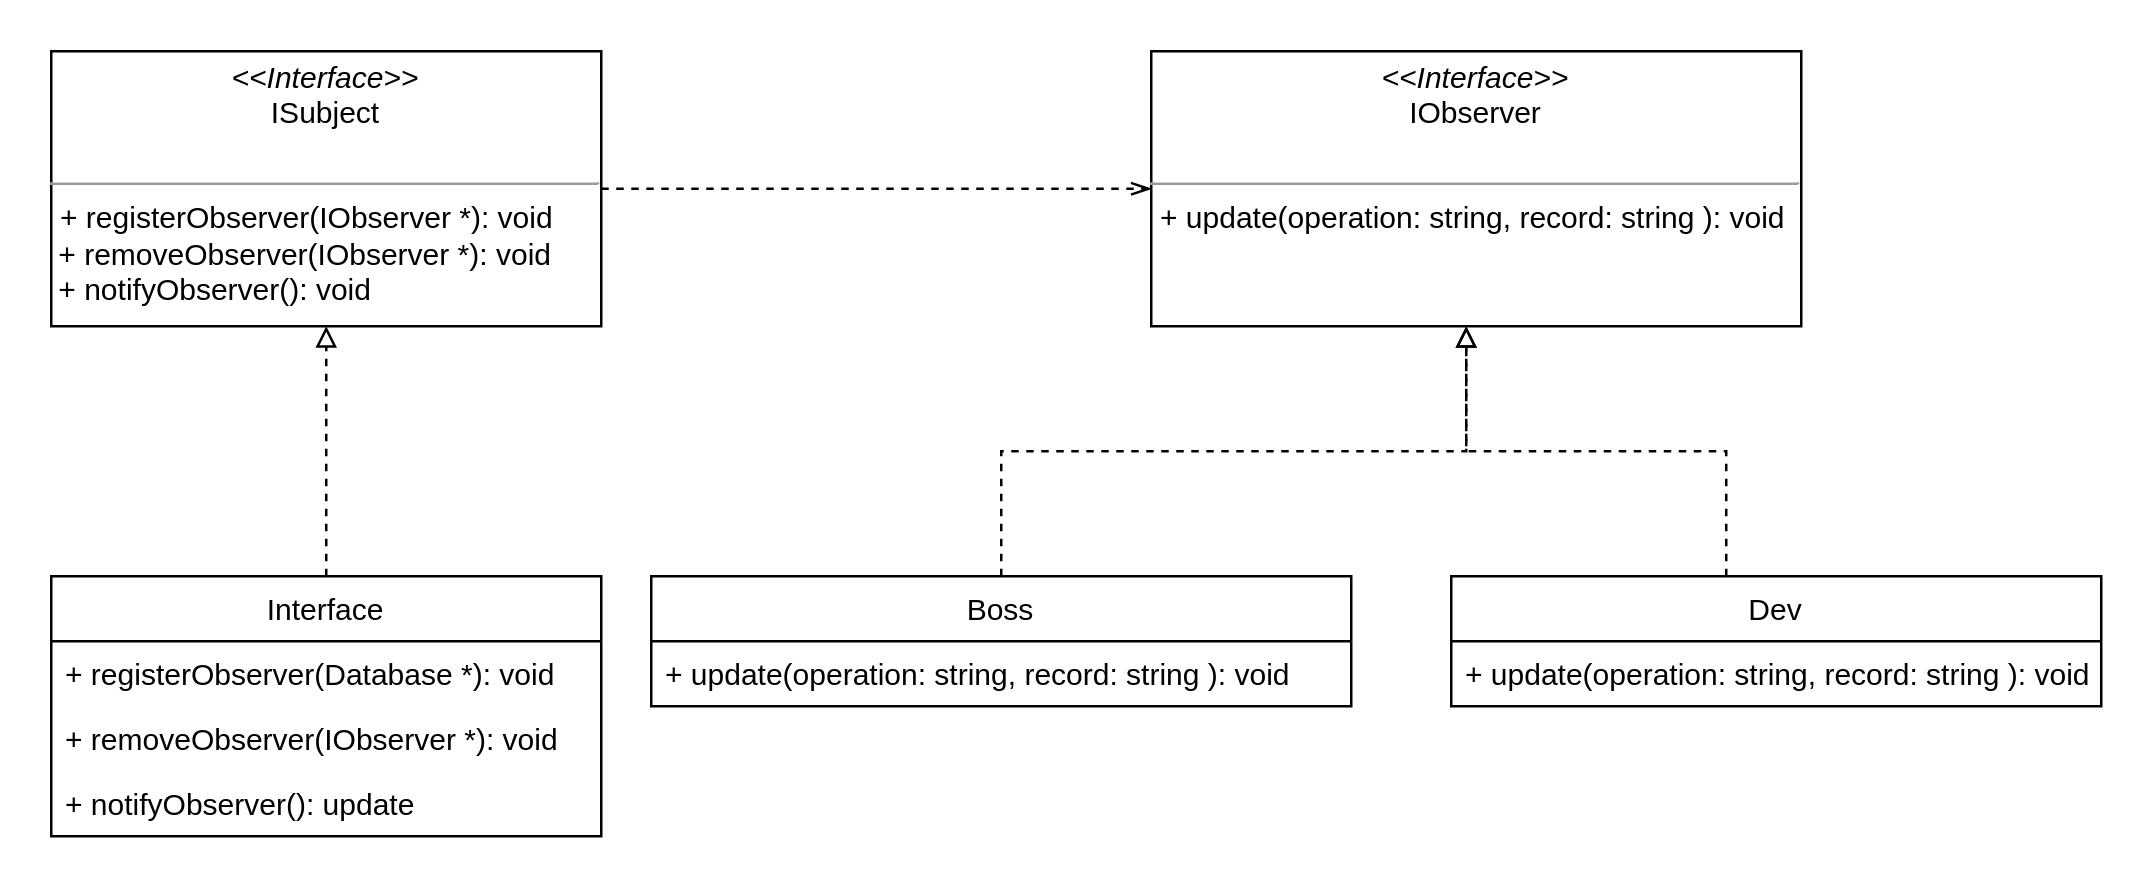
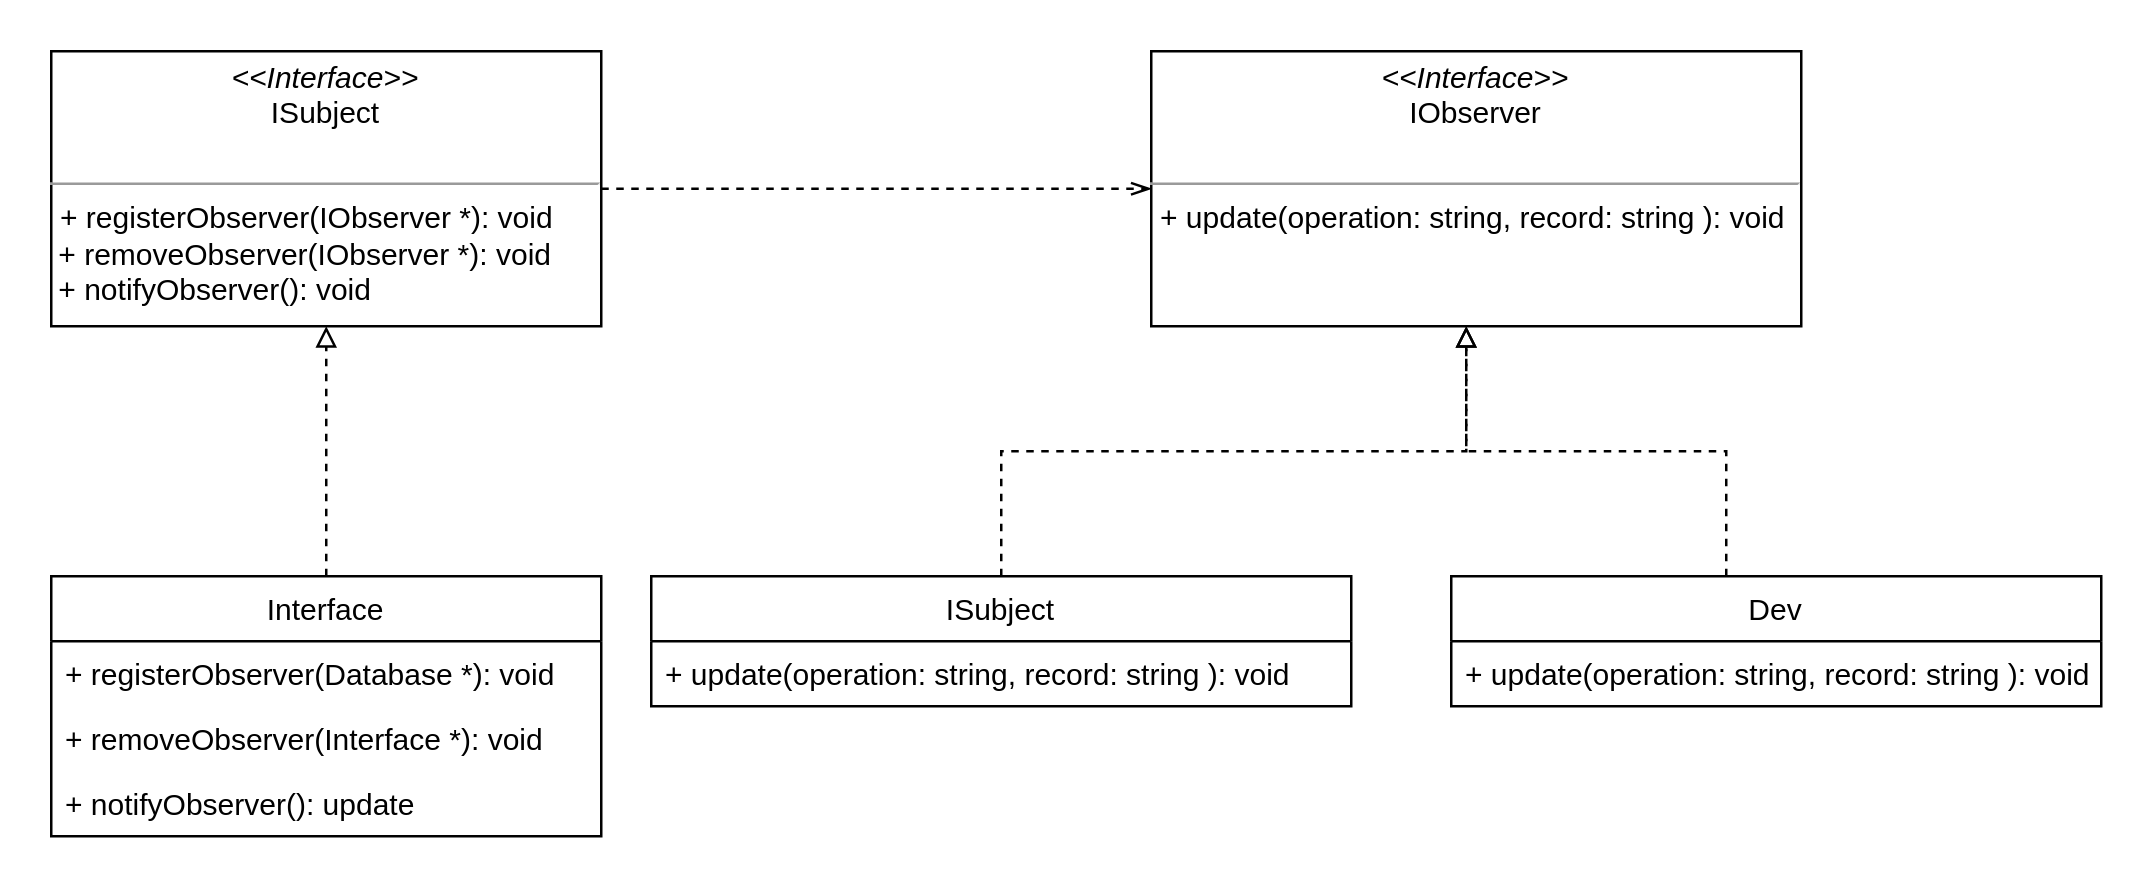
(1000, 610) -> (1000, 610)
(340, 740) -> (340, 740)
